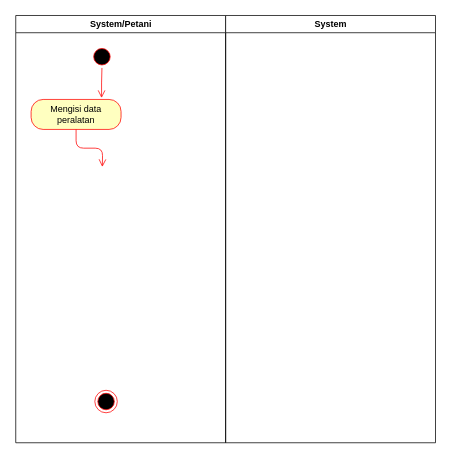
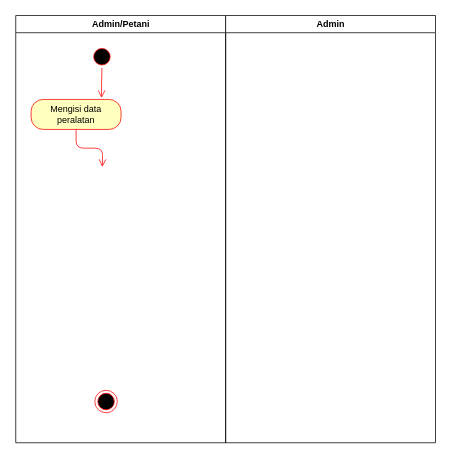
(121, 24) -> (121, 24)
(331, 24) -> (331, 24)
